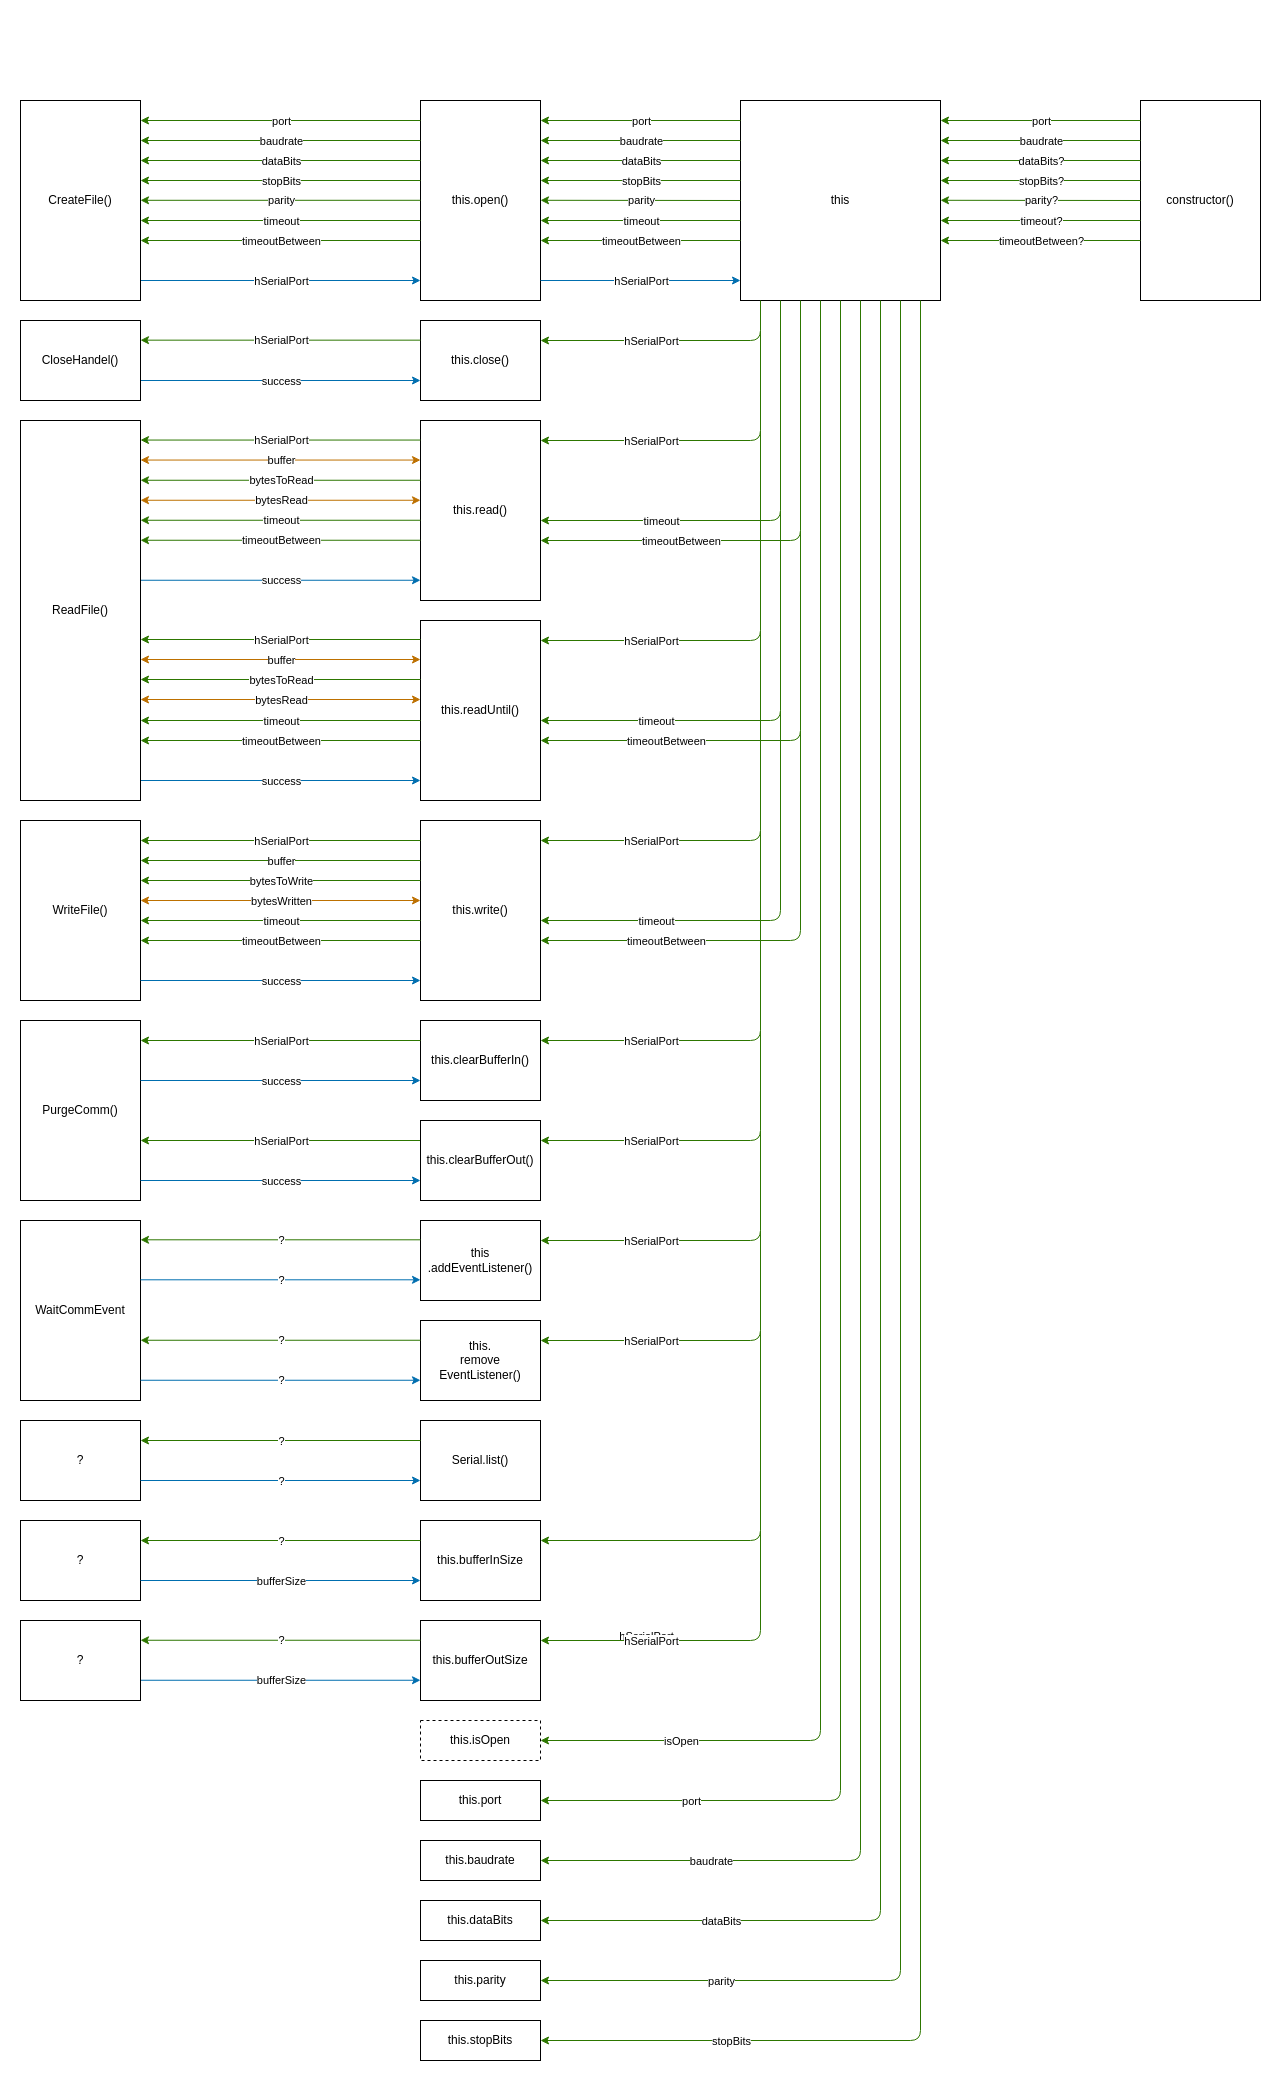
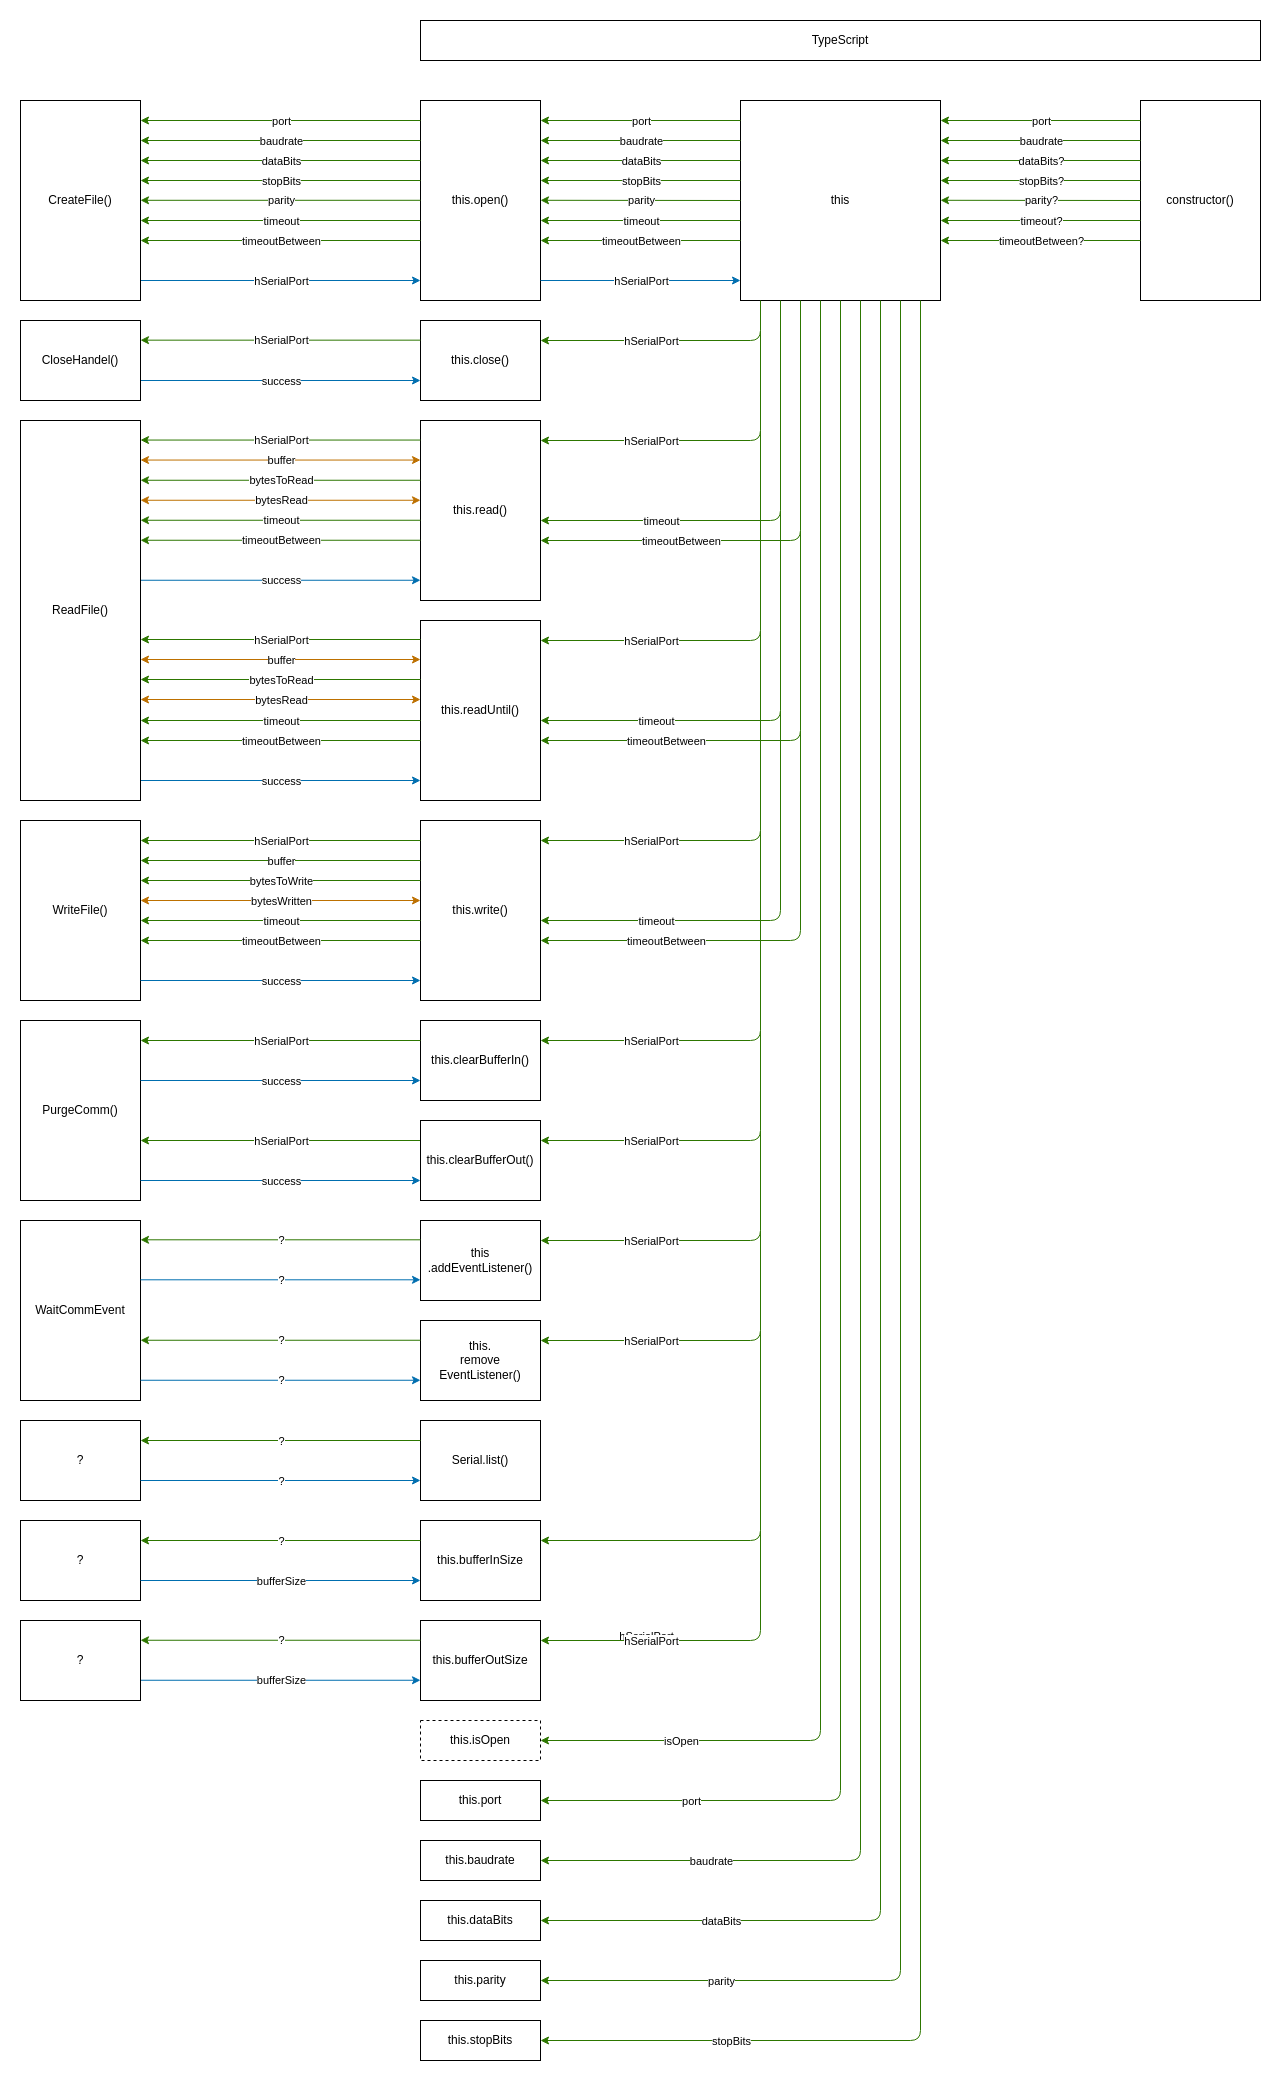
none -> (841, 41)
